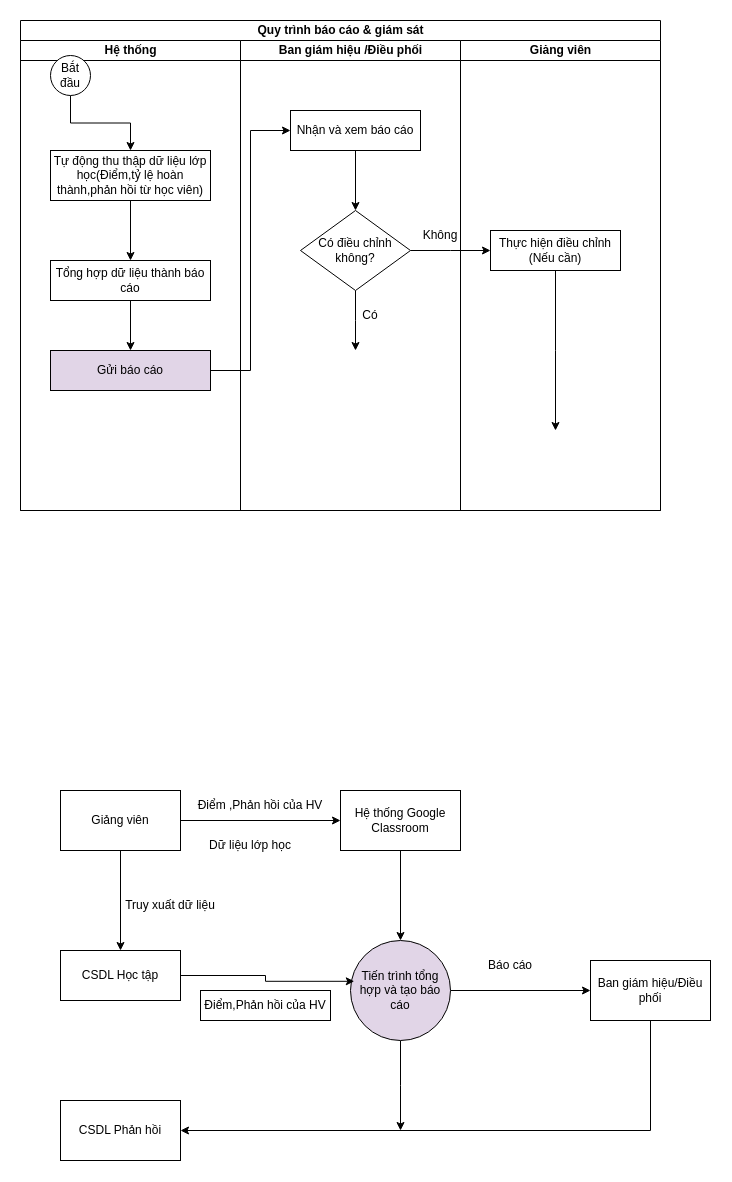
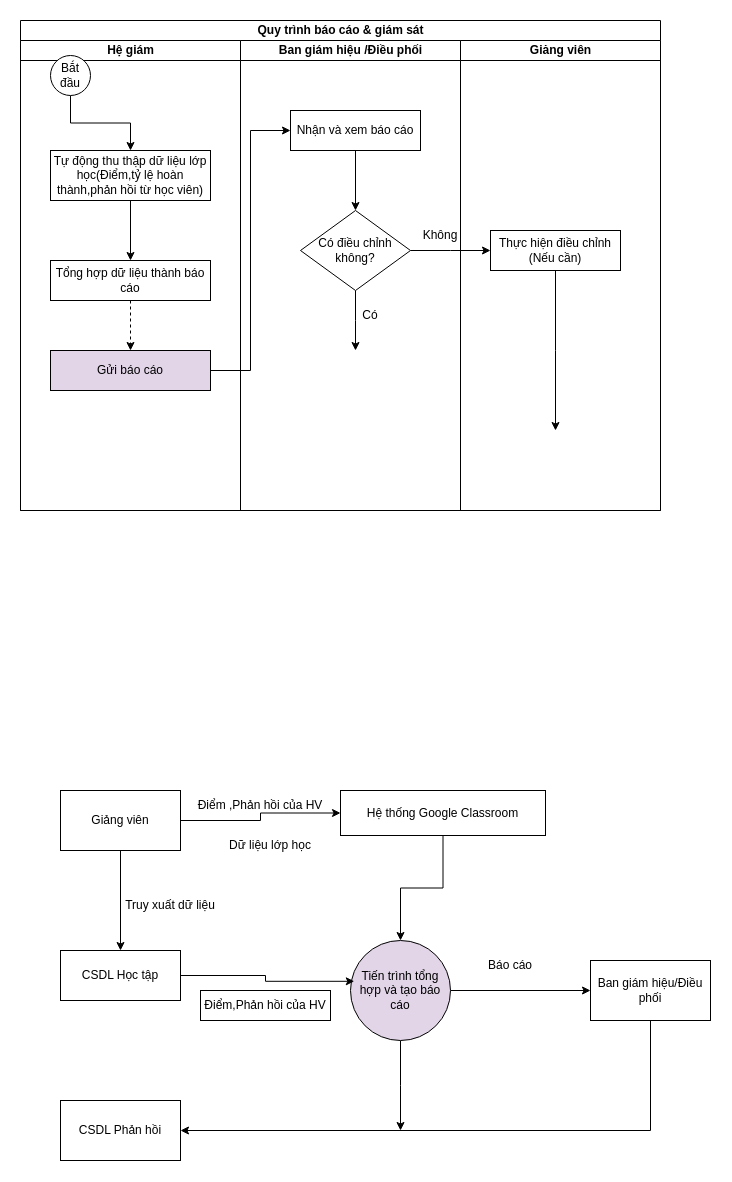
(131, 51) -> (131, 51)
(131, 323) -> (131, 323)
(401, 821) -> (443, 813)
(251, 846) -> (271, 846)
